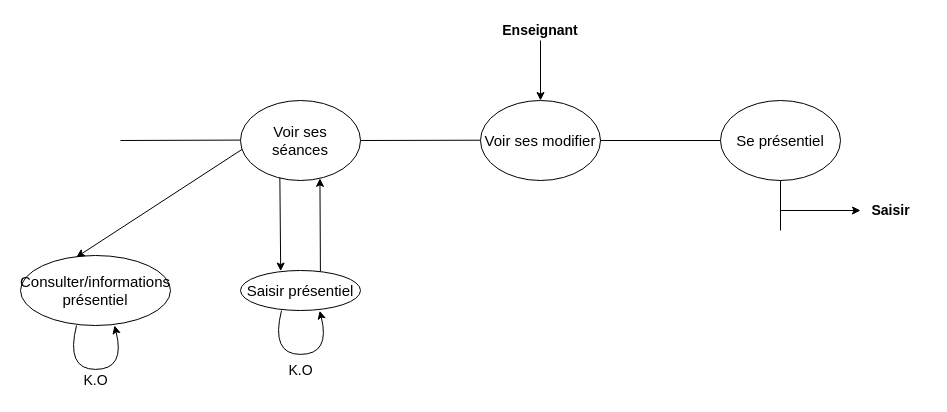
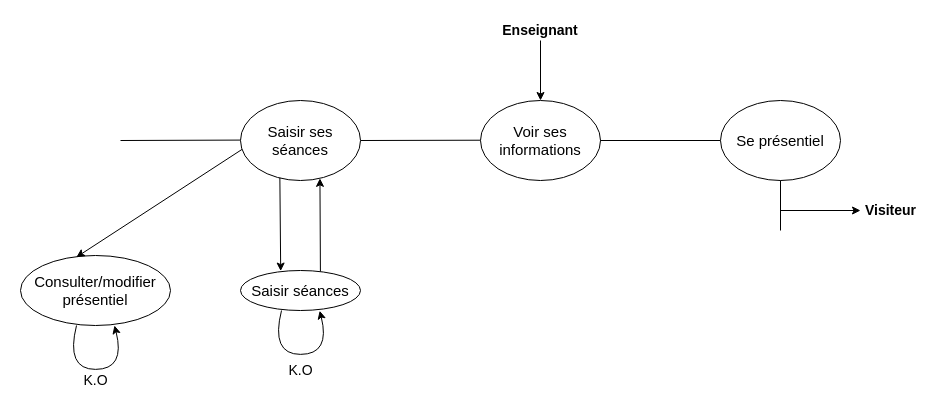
(301, 141) -> (301, 141)
(541, 141) -> (541, 141)
(891, 211) -> (891, 211)
(96, 291) -> (96, 291)
(301, 291) -> (301, 291)
